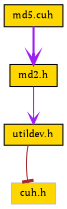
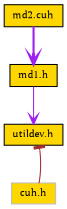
(34, 16) -> (34, 16)
(34, 76) -> (34, 76)
(27, 161) -> (41, 167)
